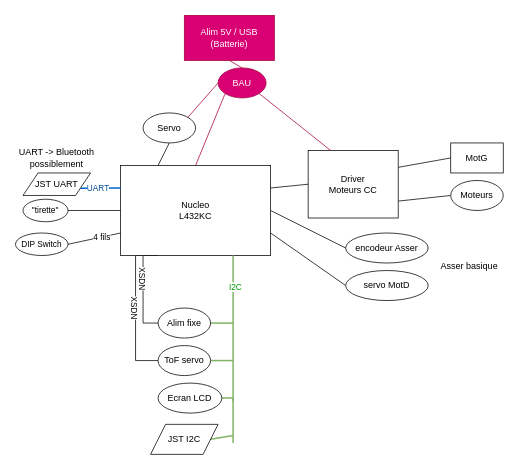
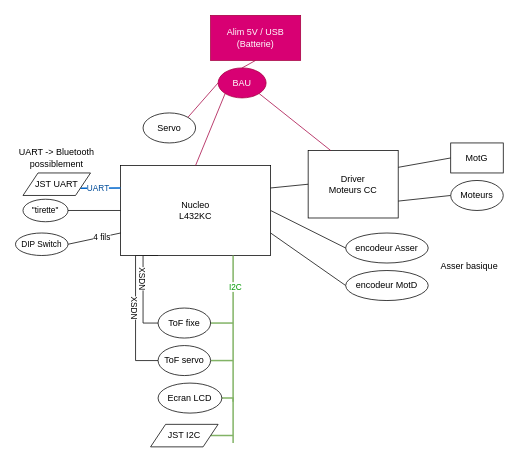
(229, 38) -> (255, 38)
(164, 154) -> none
(387, 285) -> (387, 285)
(184, 323) -> (184, 323)
(184, 439) -> (184, 435)
